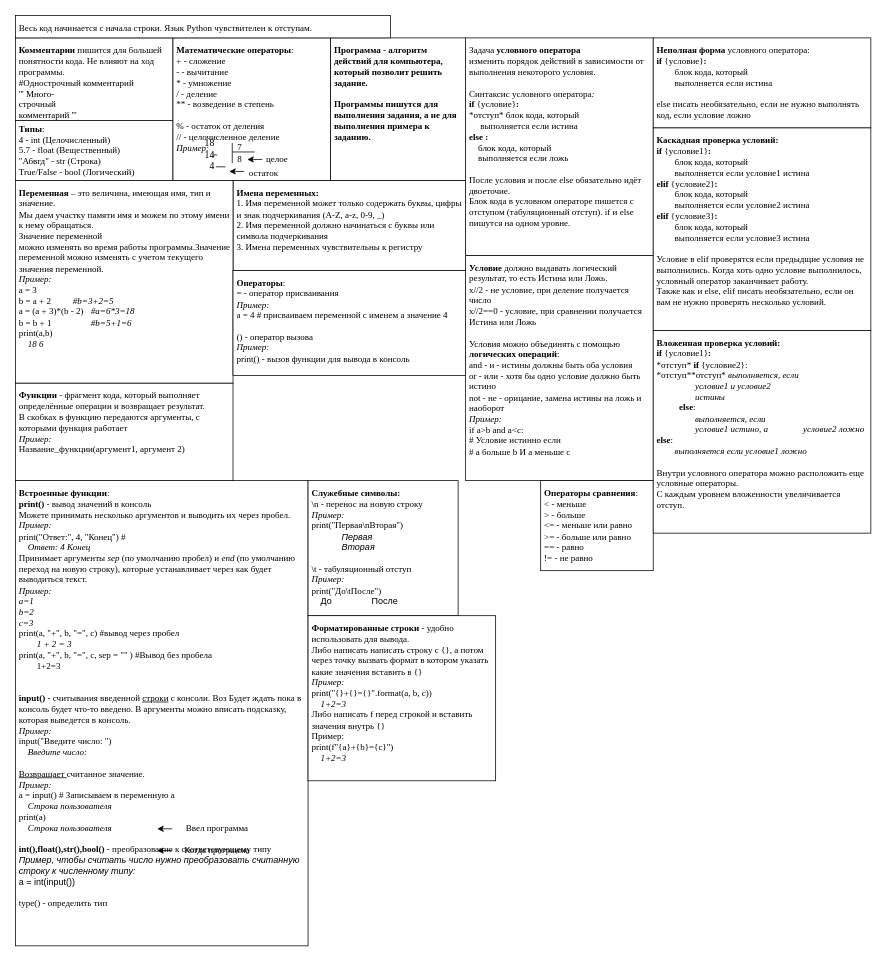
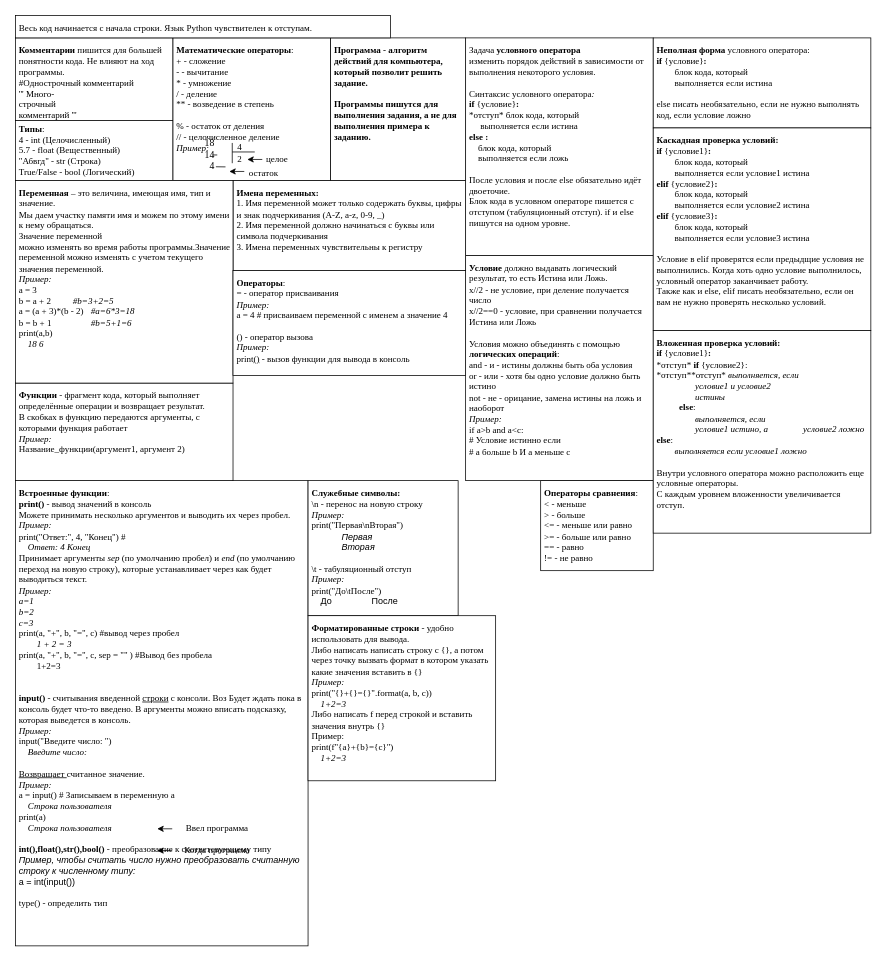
(240, 147) -> (240, 147)
(240, 159) -> (240, 159)
